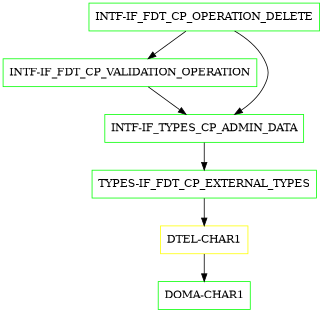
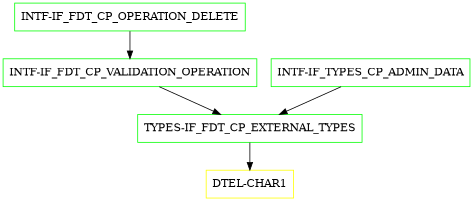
(268, 69) -> none
(164, 98) -> (186, 99)
(204, 296) -> none
